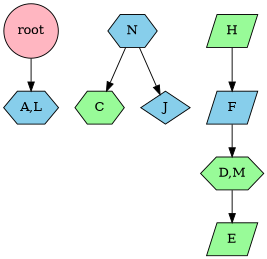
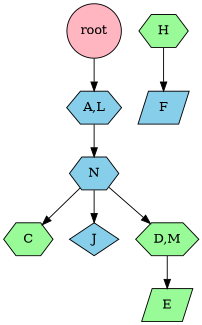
(232, 31) -> (164, 31)
none -> (94, 136)
(232, 136) -> (126, 202)
